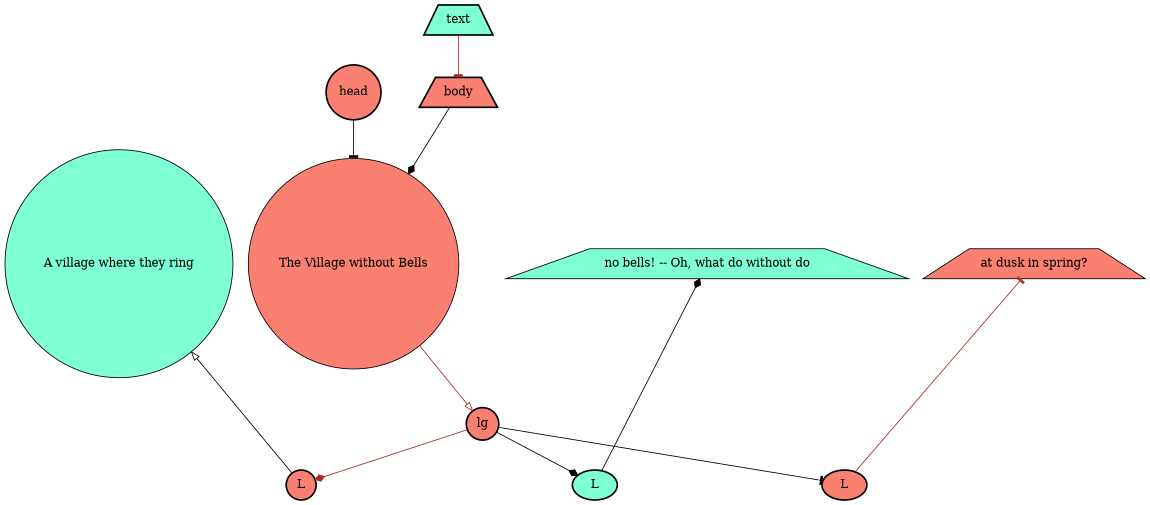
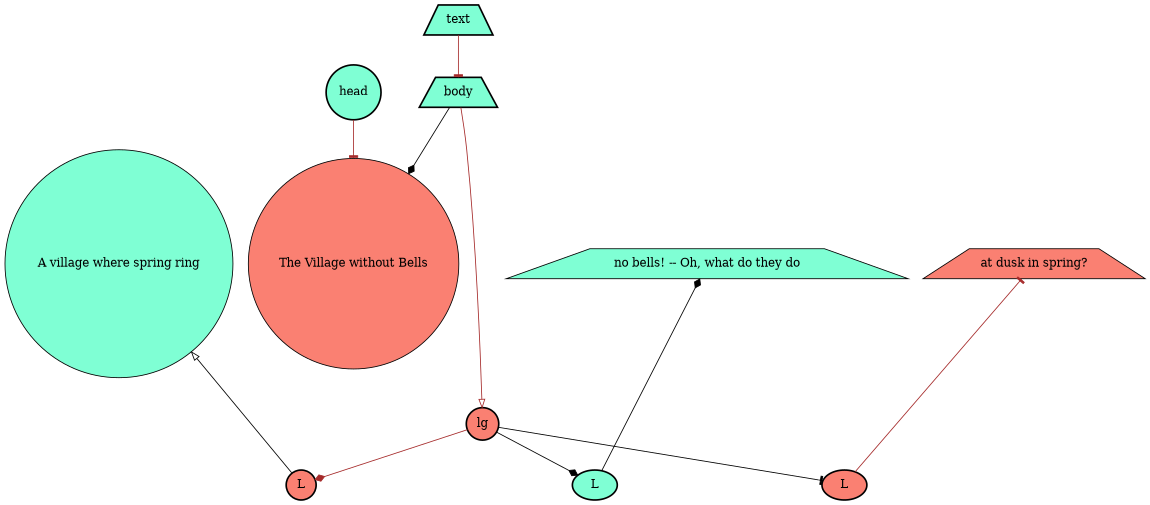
(354, 92) -> (354, 92)
(458, 92) -> (458, 92)
(354, 137) -> (354, 137)
(119, 264) -> (119, 264)
(707, 264) -> (707, 264)
(443, 375) -> (475, 253)
